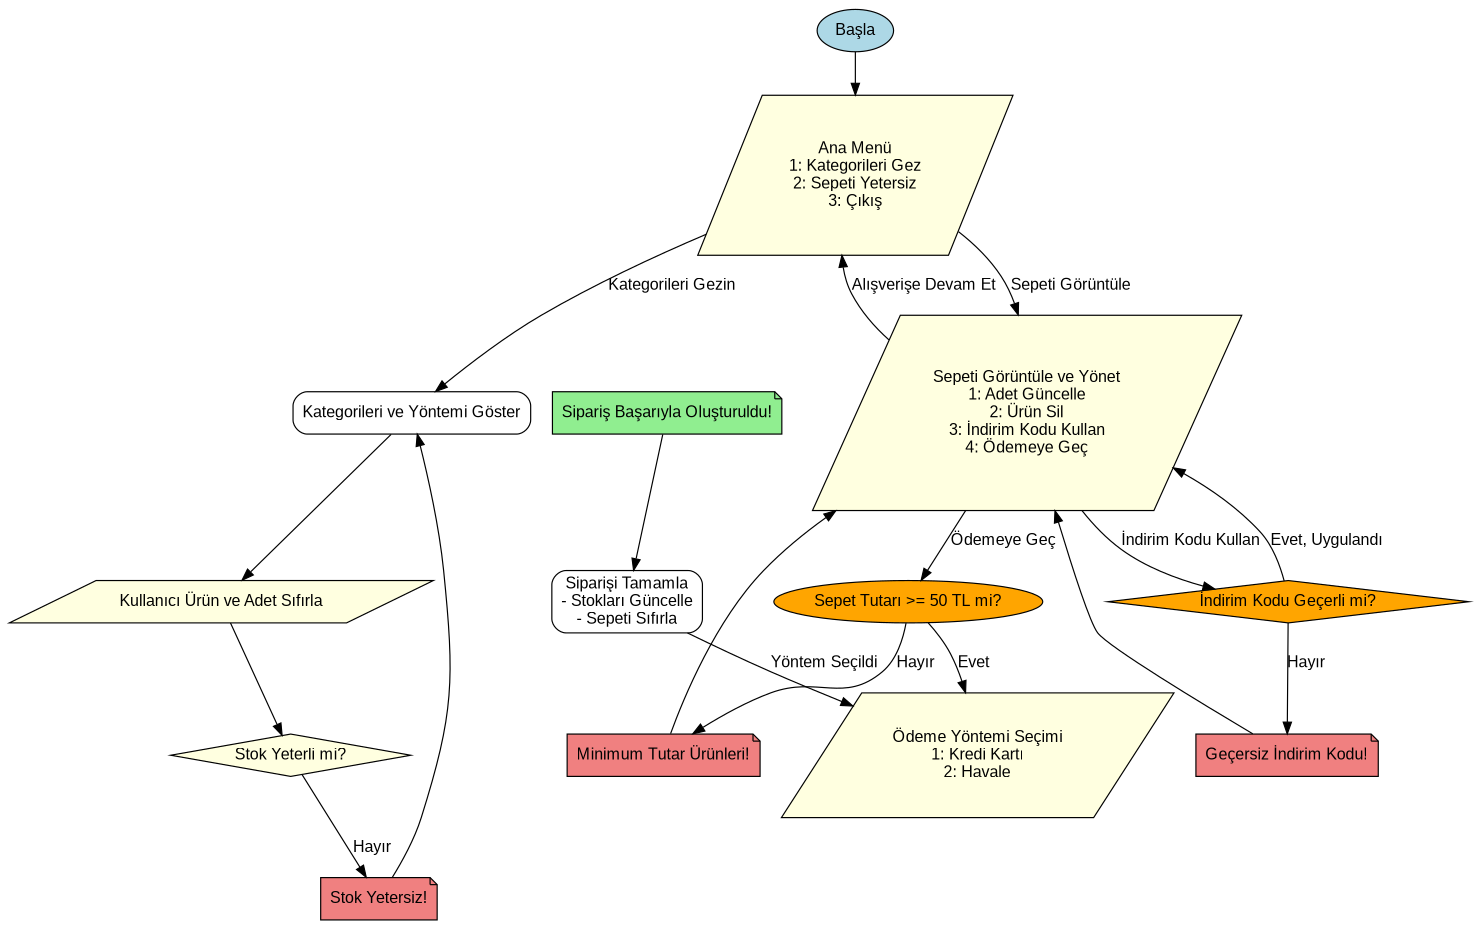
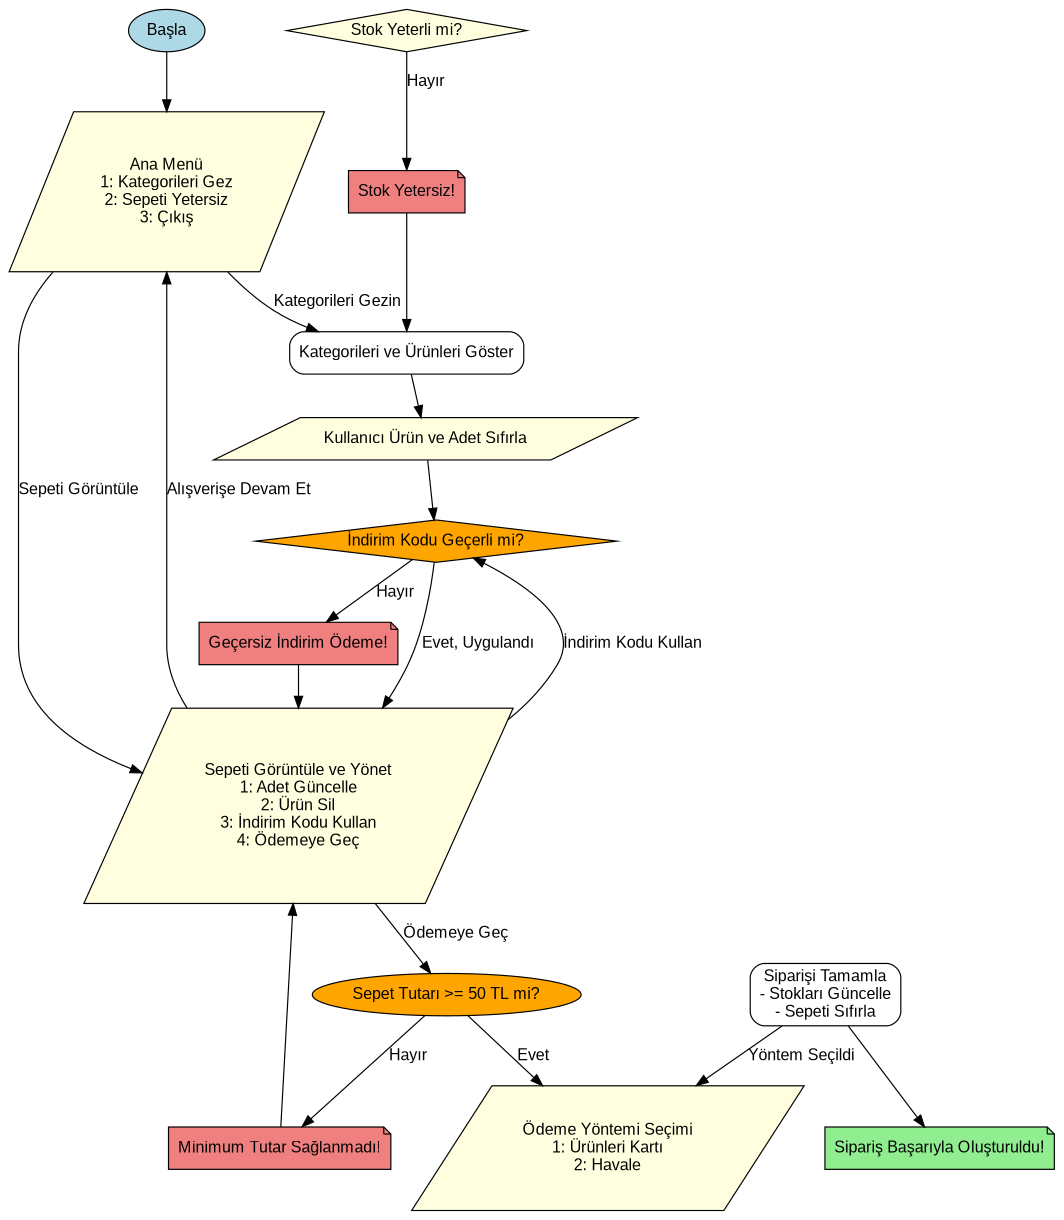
(412, 413) -> (407, 353)
(649, 496) -> (883, 1072)
(254, 674) -> (430, 484)
(664, 755) -> (280, 1148)
(978, 755) -> (608, 1148)
(1287, 755) -> (298, 643)
